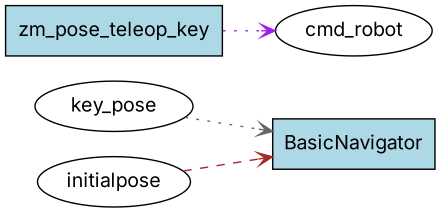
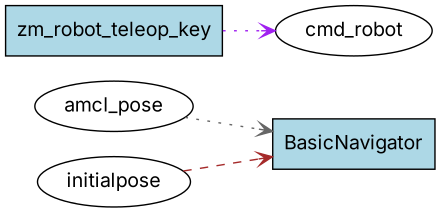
(114, 31) -> (114, 31)
(114, 106) -> (114, 106)
